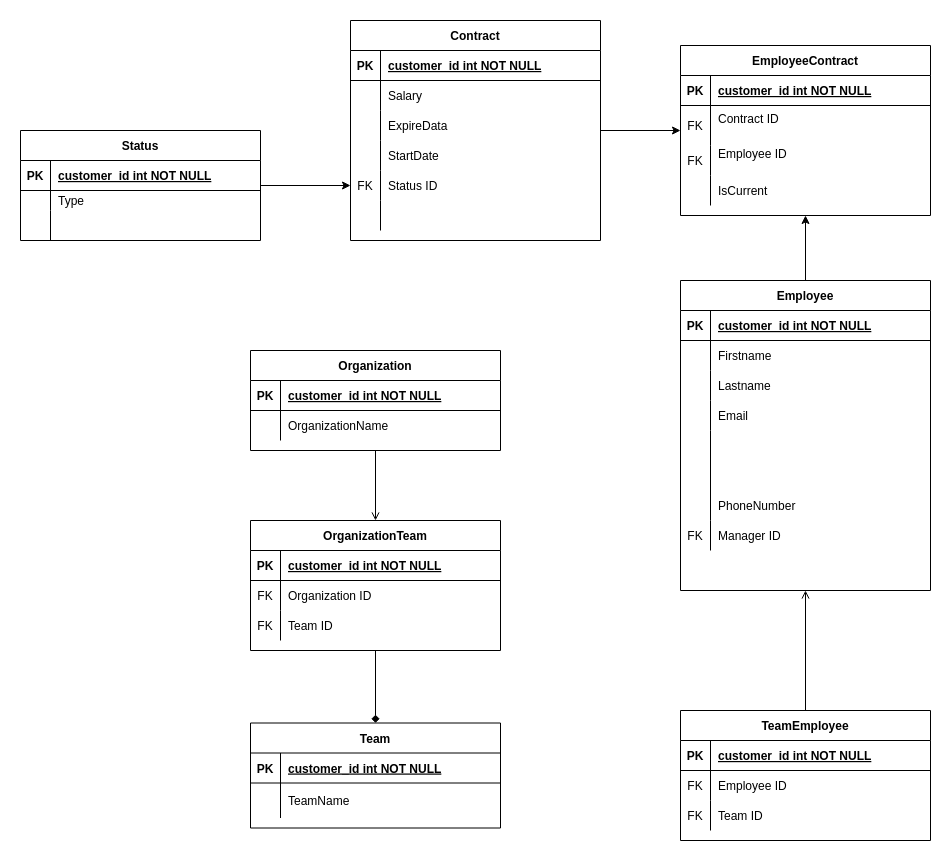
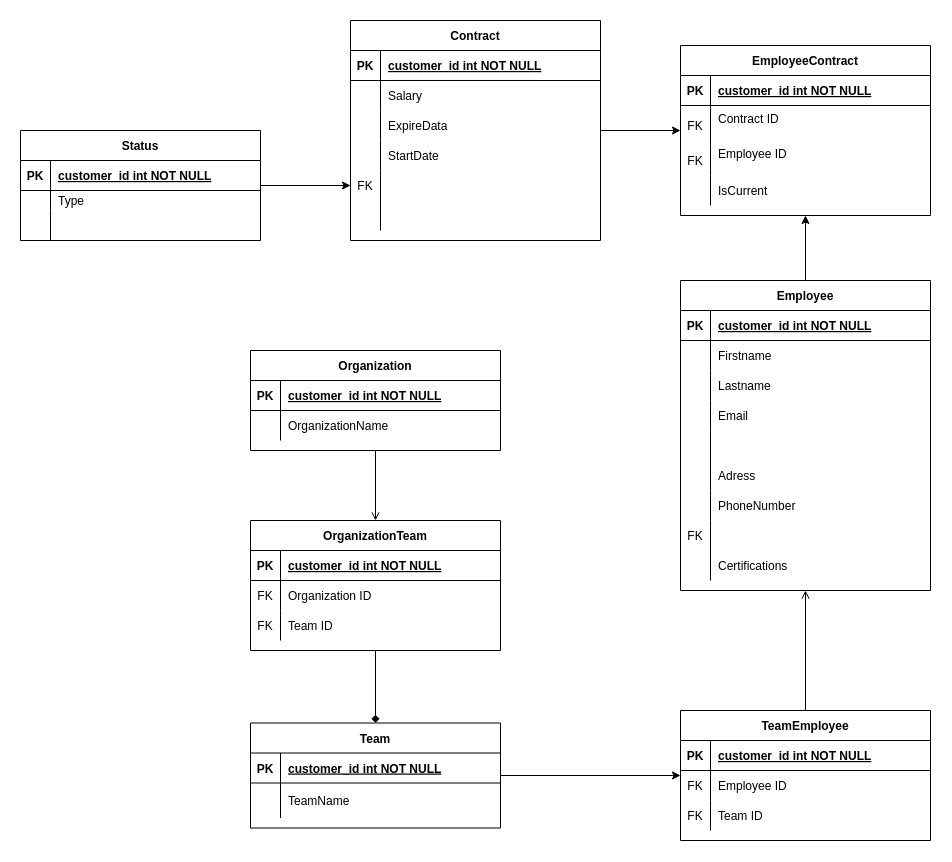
(491, 186) -> none
none -> (821, 476)
(821, 536) -> none
none -> (821, 566)
none -> (588, 776)
